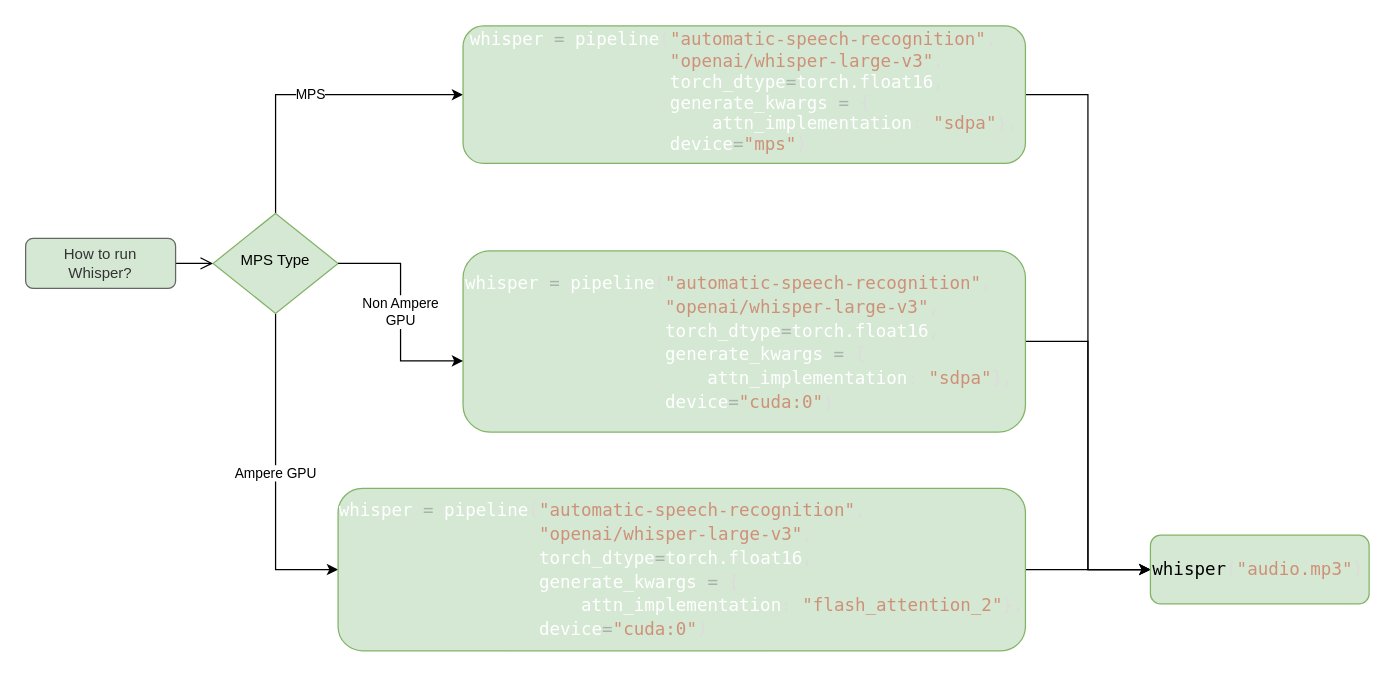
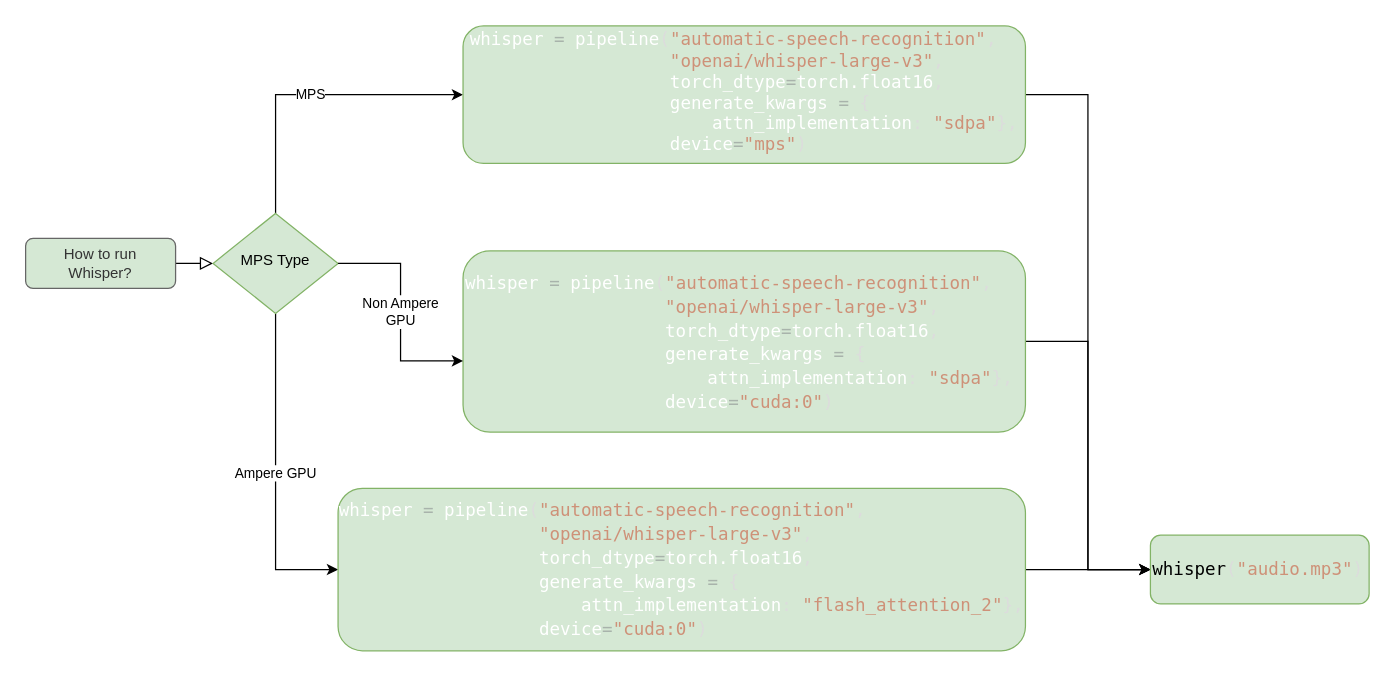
(204, 263) -> (199, 263)
